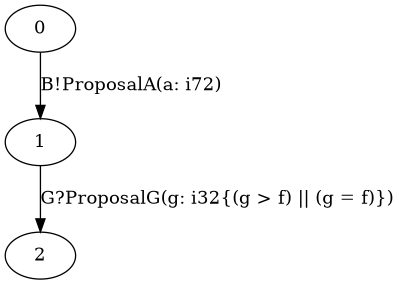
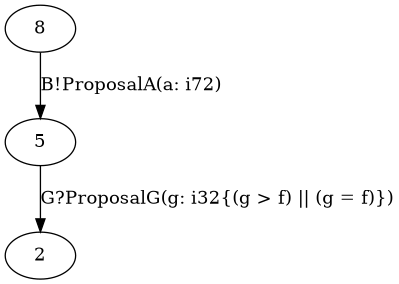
(40, 29) -> (40, 29)
(40, 142) -> (40, 142)
